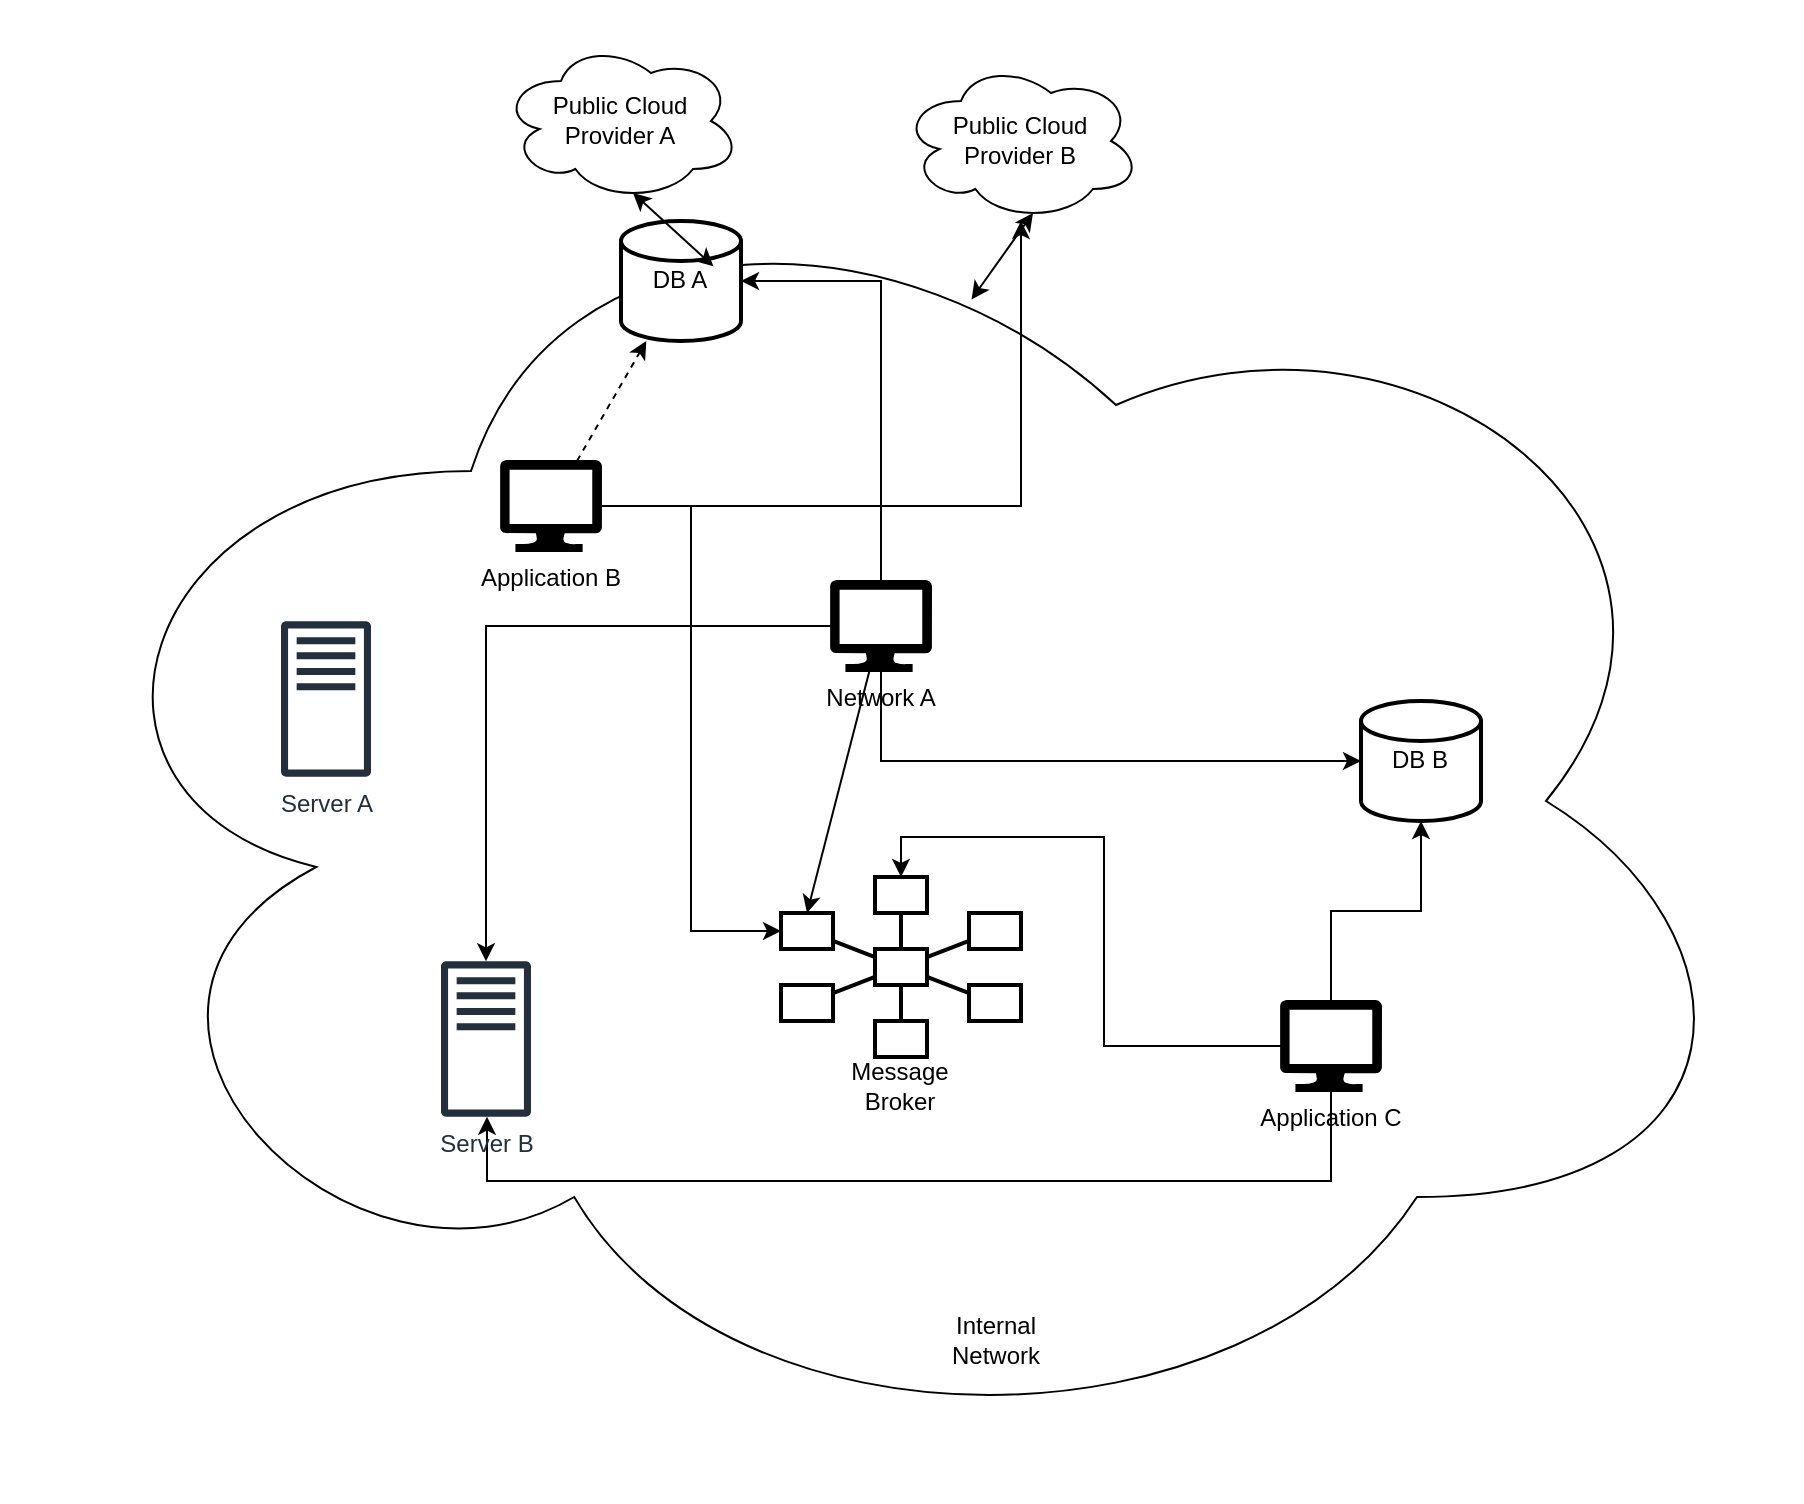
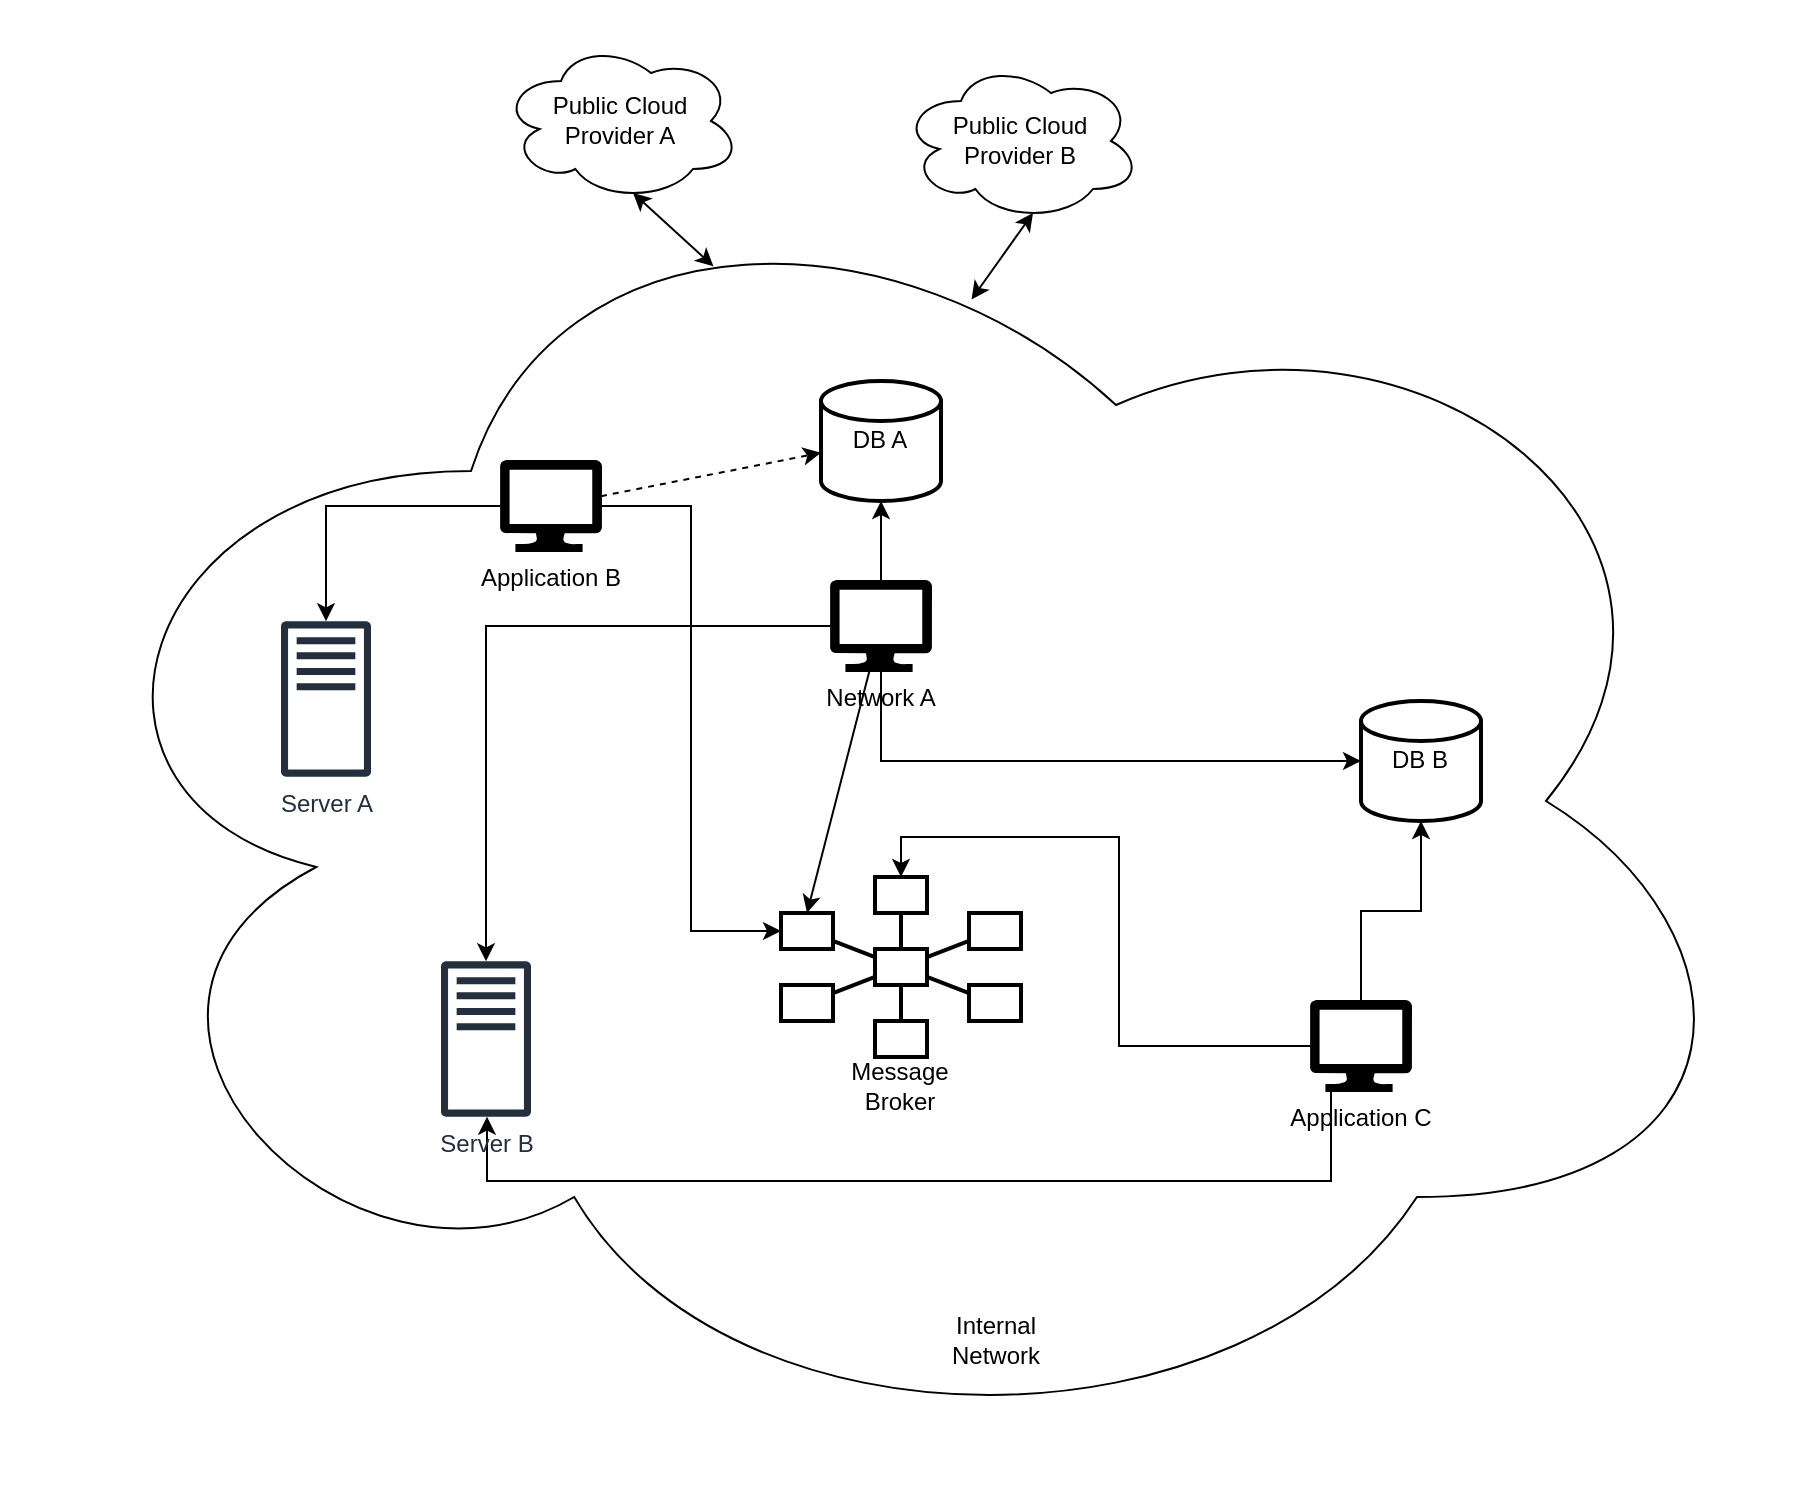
(681, 281) -> (881, 441)
(993, 506) -> (363, 506)
(1331, 1046) -> (1361, 1046)
